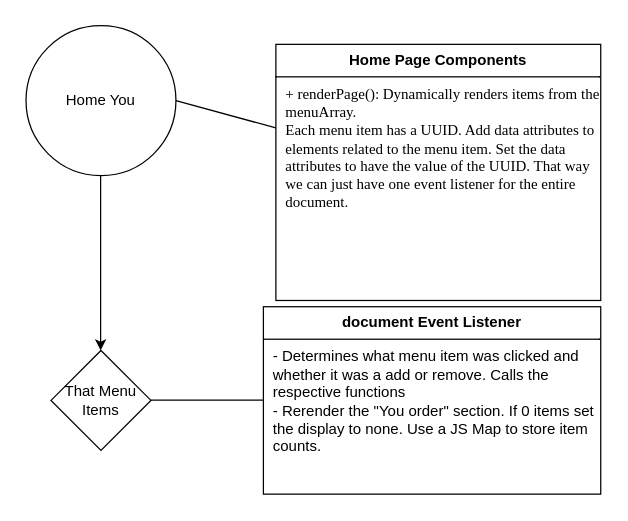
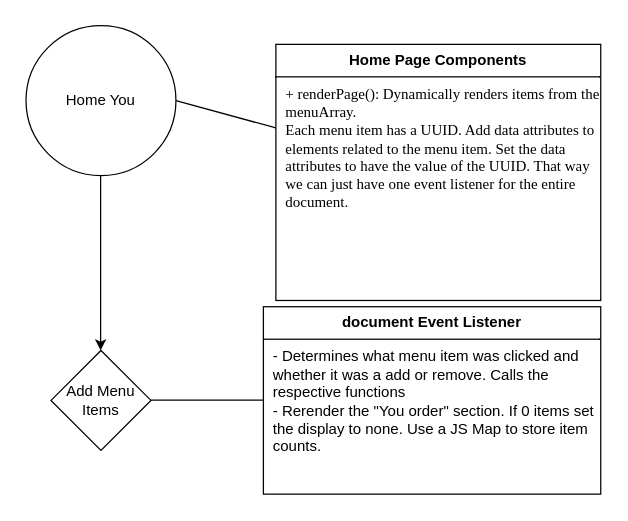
(101, 401) -> (101, 401)
